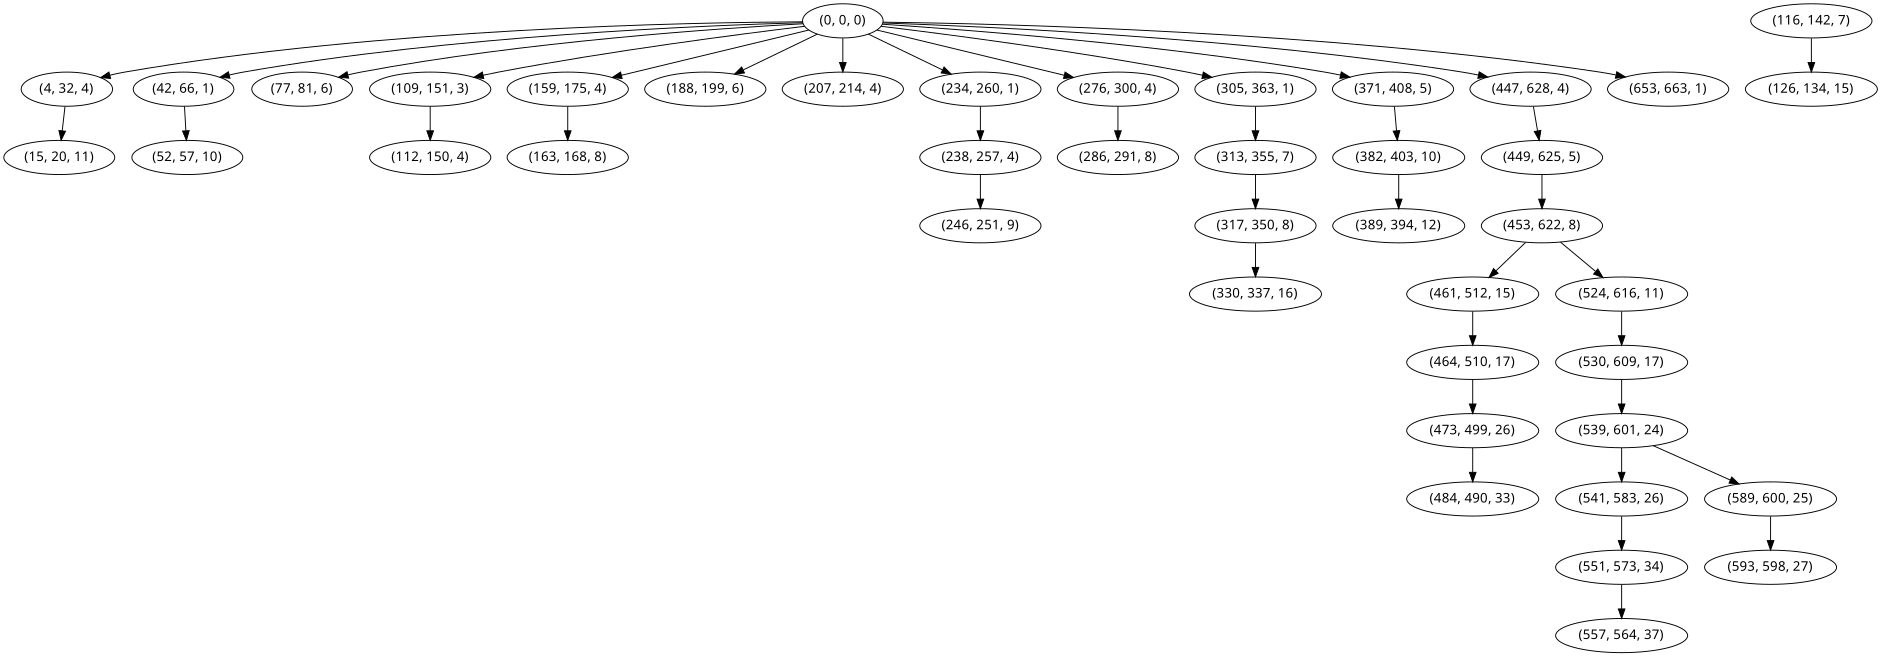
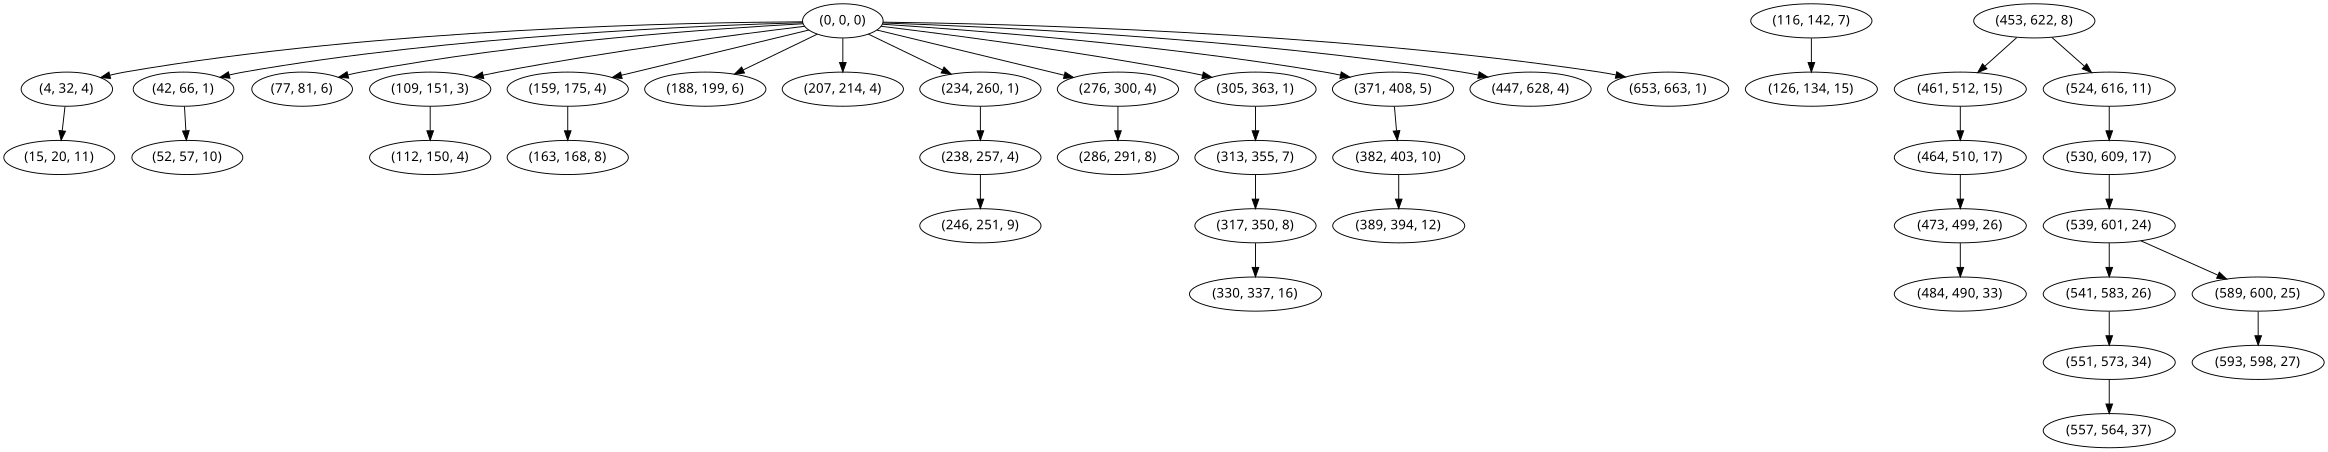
(1542, 157) -> none
